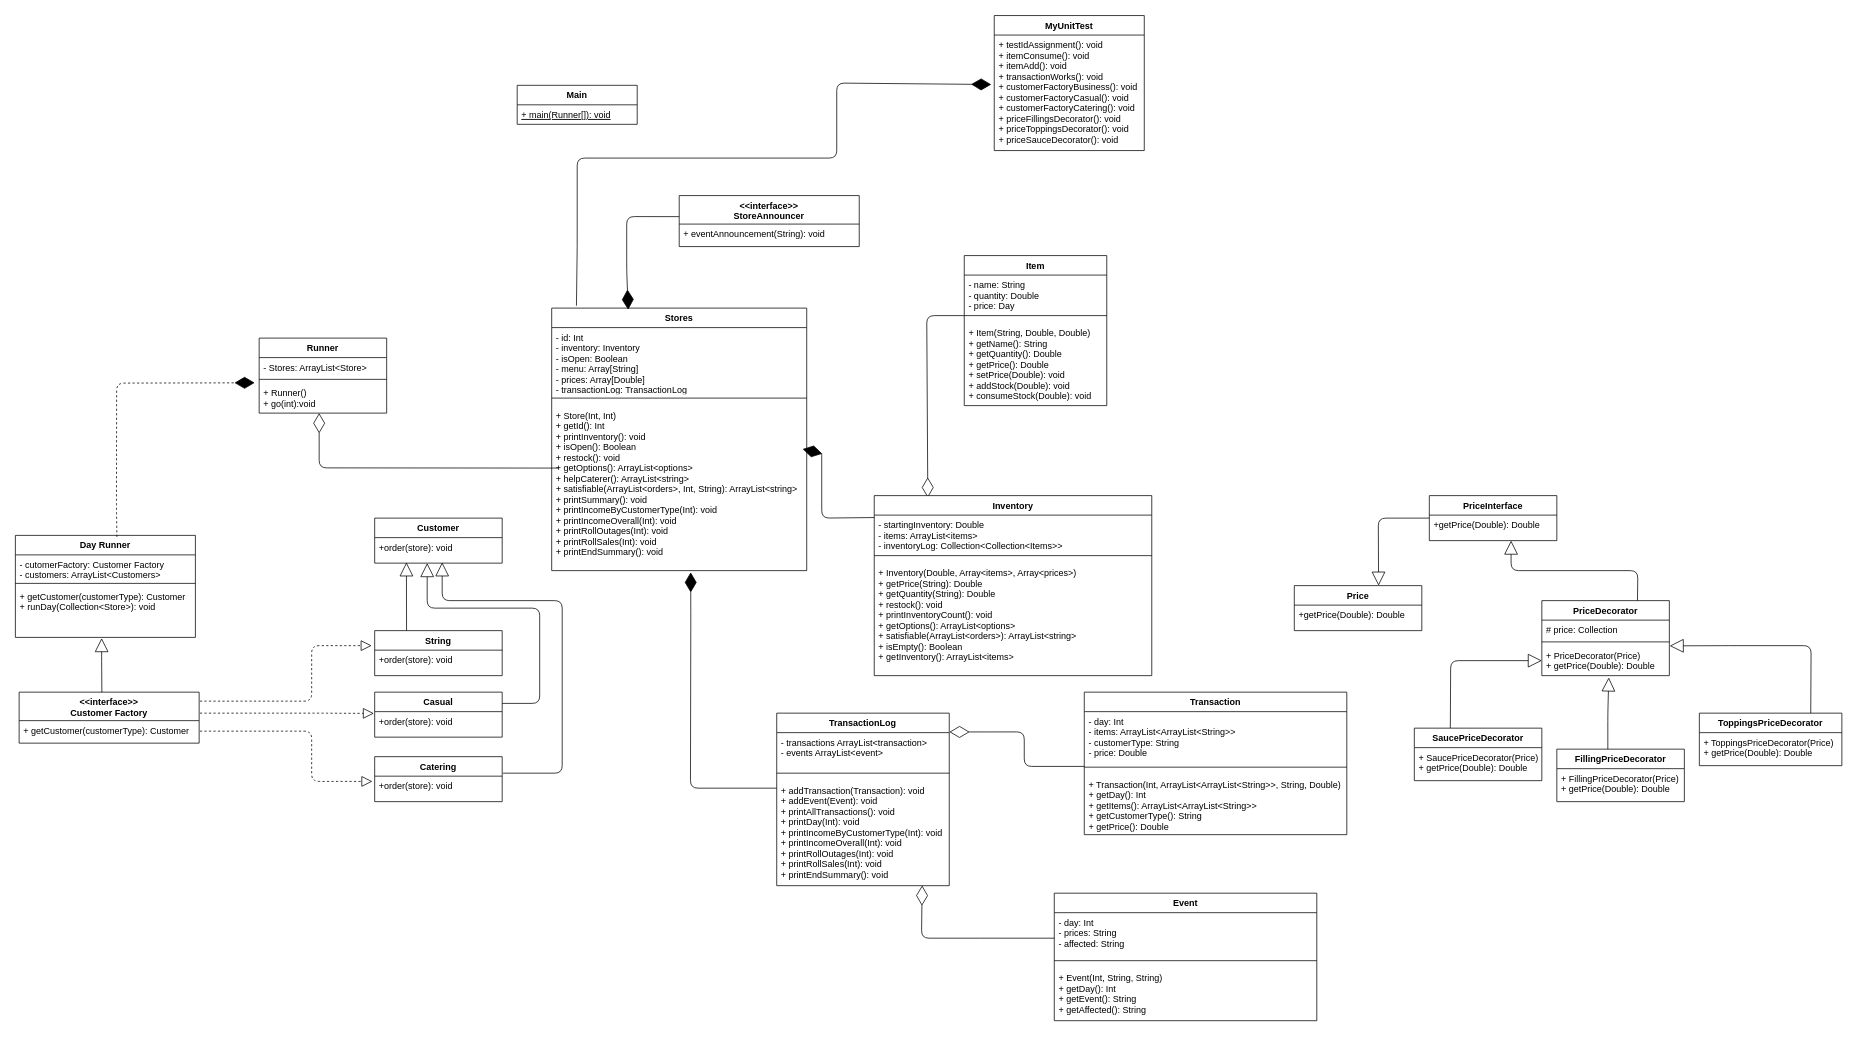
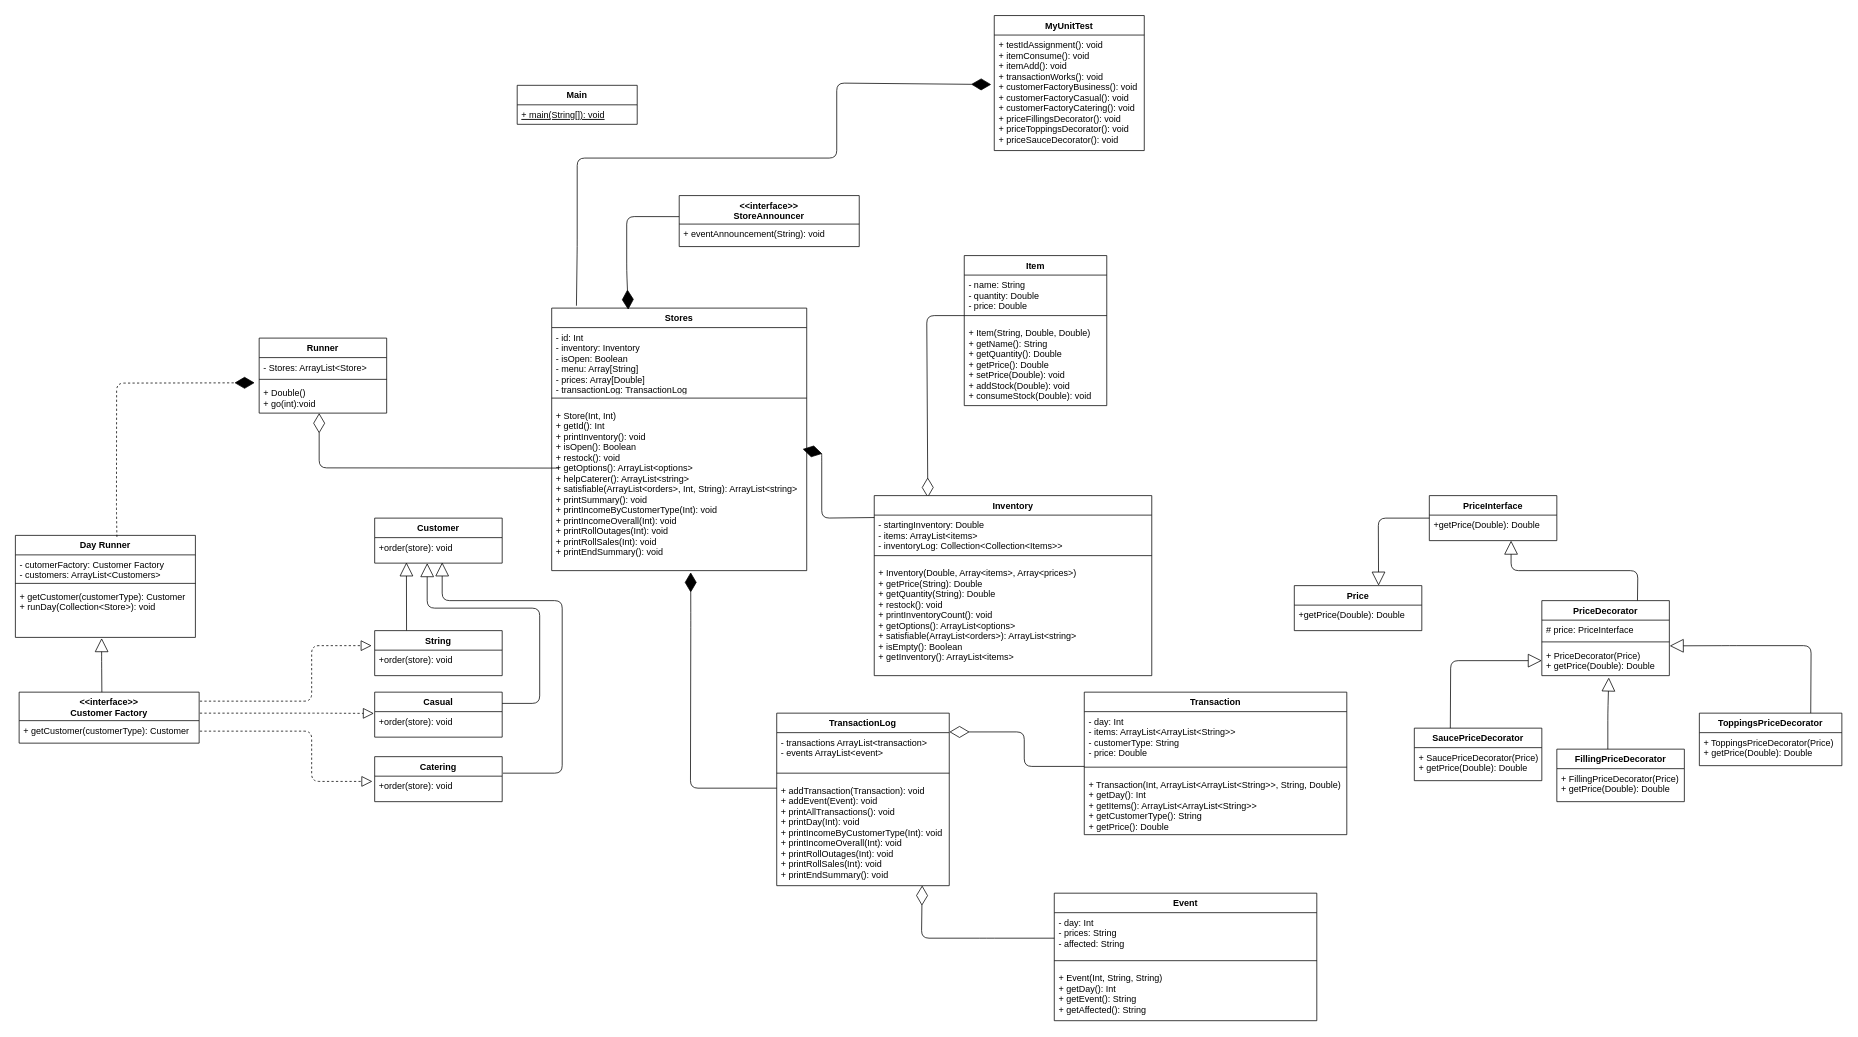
(571, 115) -> (570, 115)
(999, 285) -> (999, 285)
(287, 393) -> (286, 393)
(1585, 630) -> (1598, 630)
